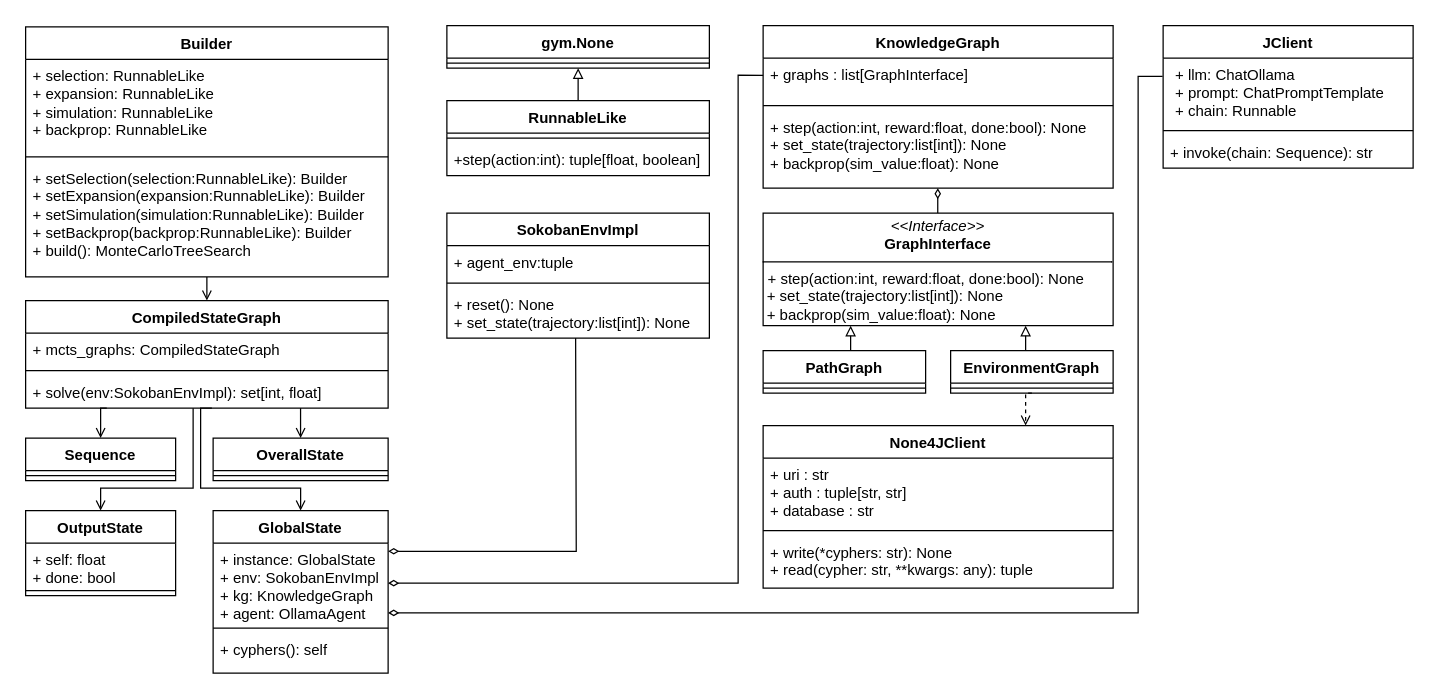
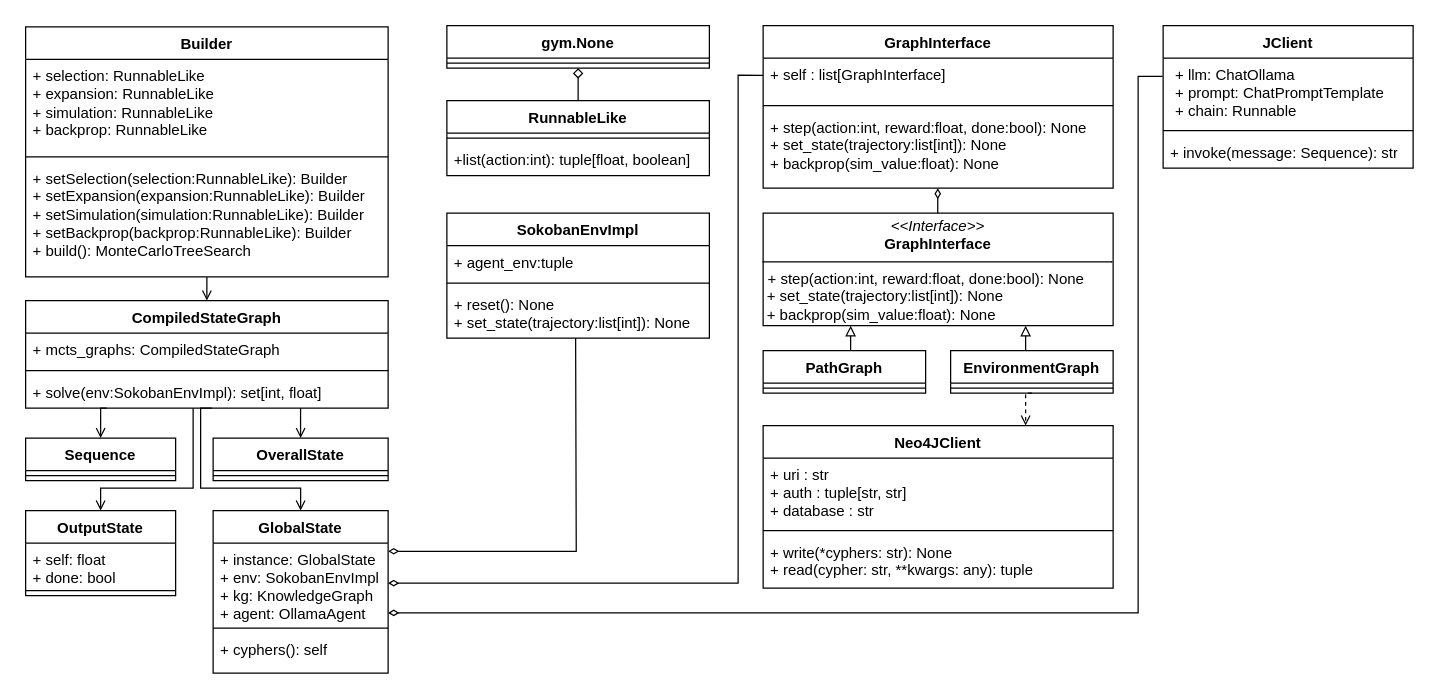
(938, 43) -> (938, 43)
(889, 76) -> (879, 76)
(578, 79) -> (578, 79)
(1283, 153) -> (1289, 162)
(579, 170) -> (579, 170)
(938, 443) -> (938, 443)
